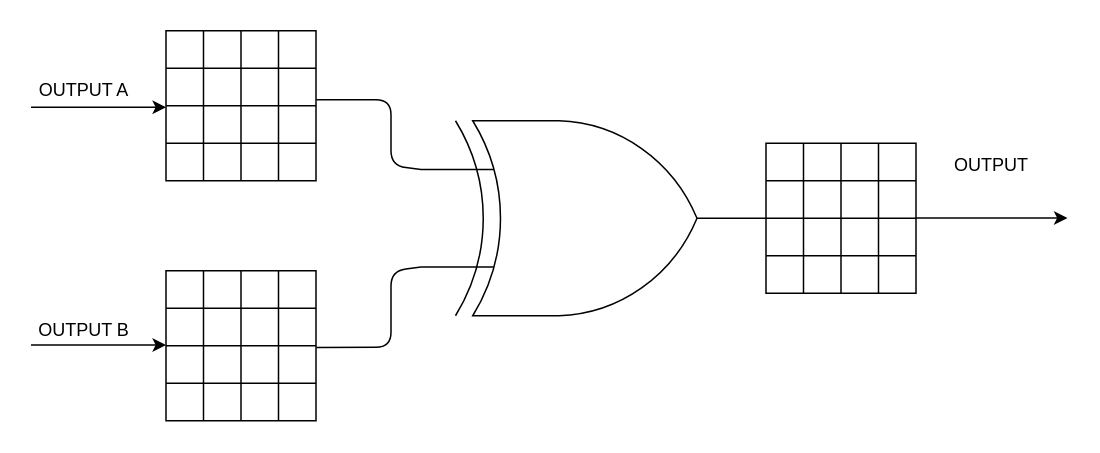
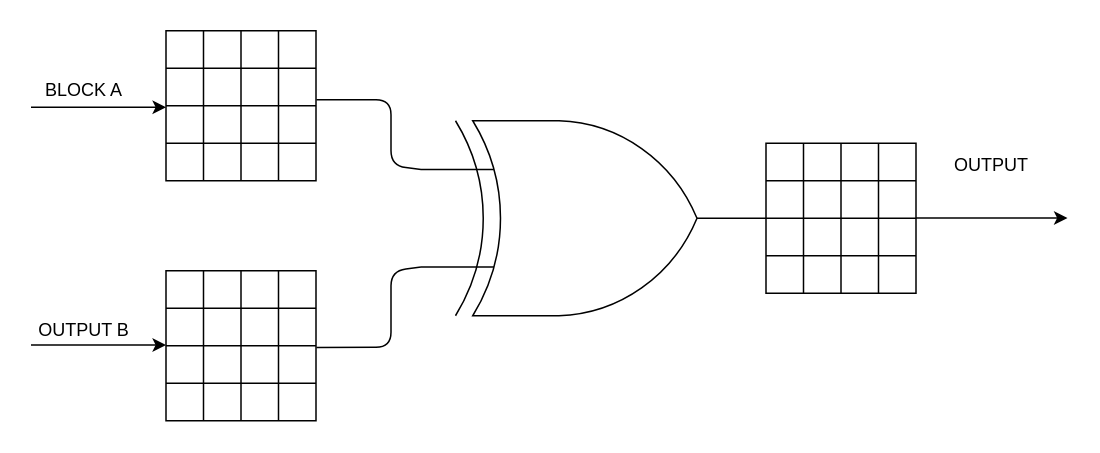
(84, 91) -> (84, 91)
